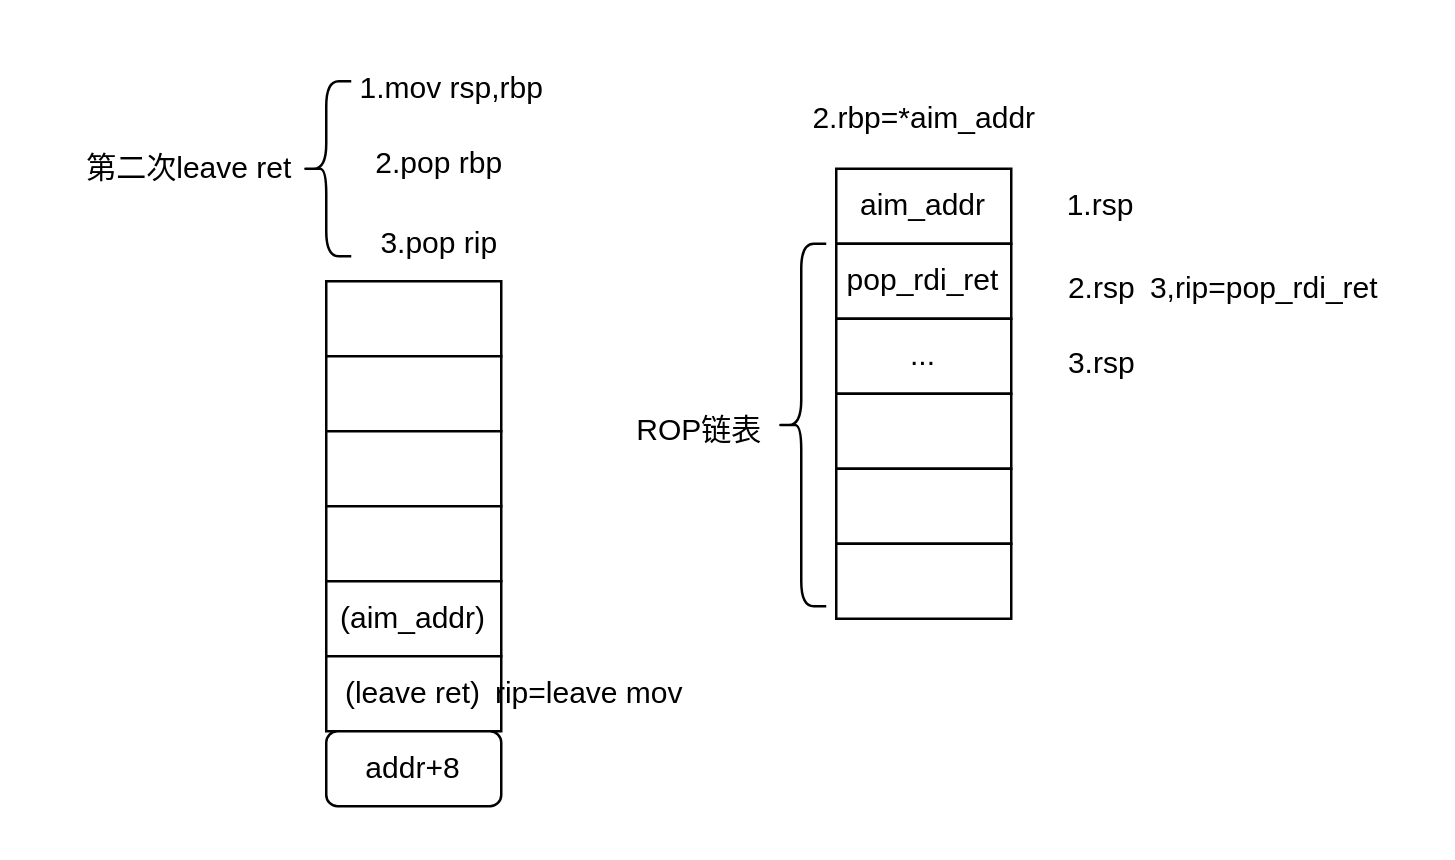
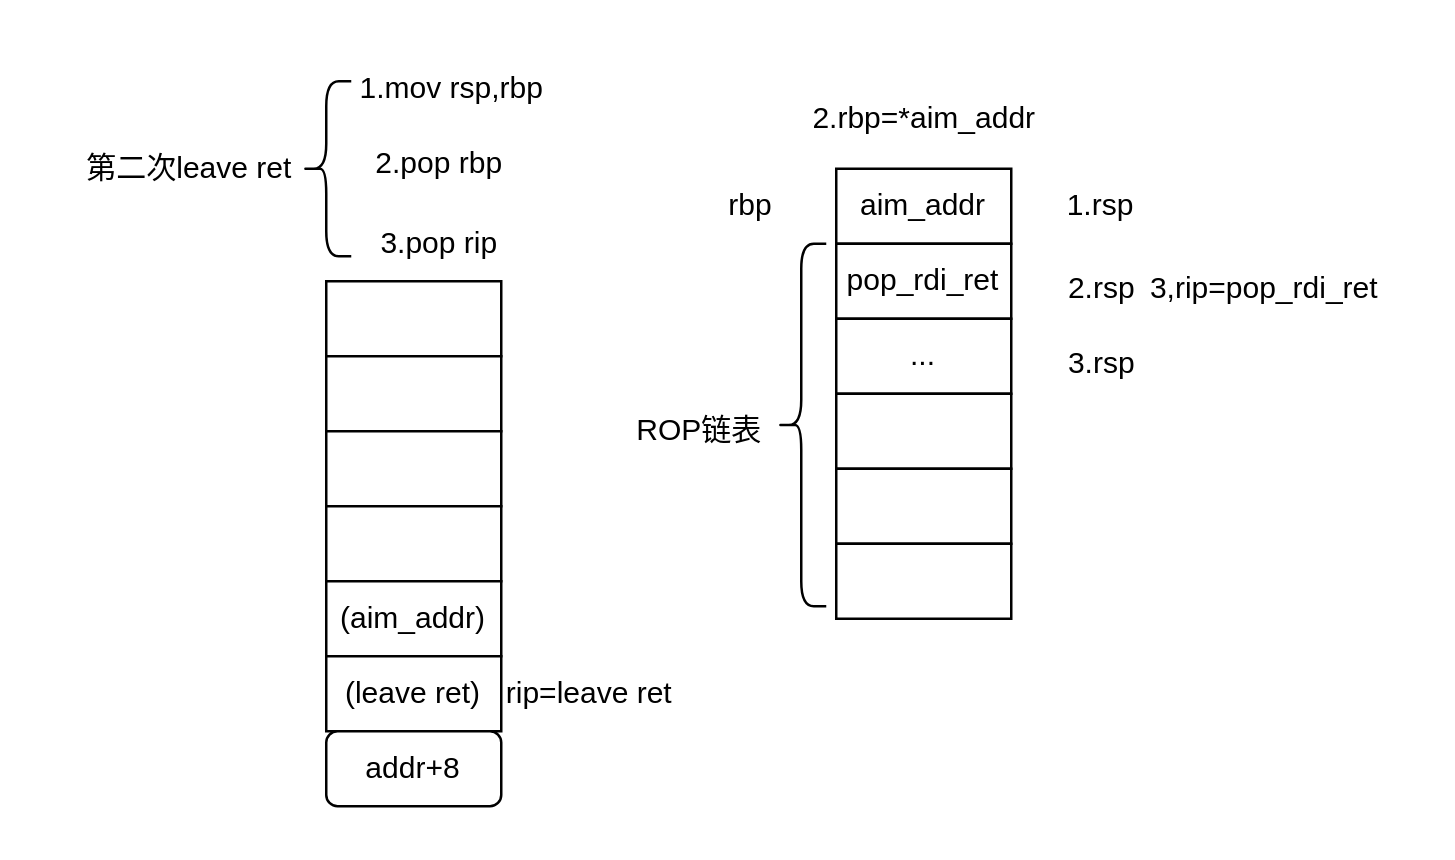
none -> (751, 206)
(590, 694) -> (590, 694)
